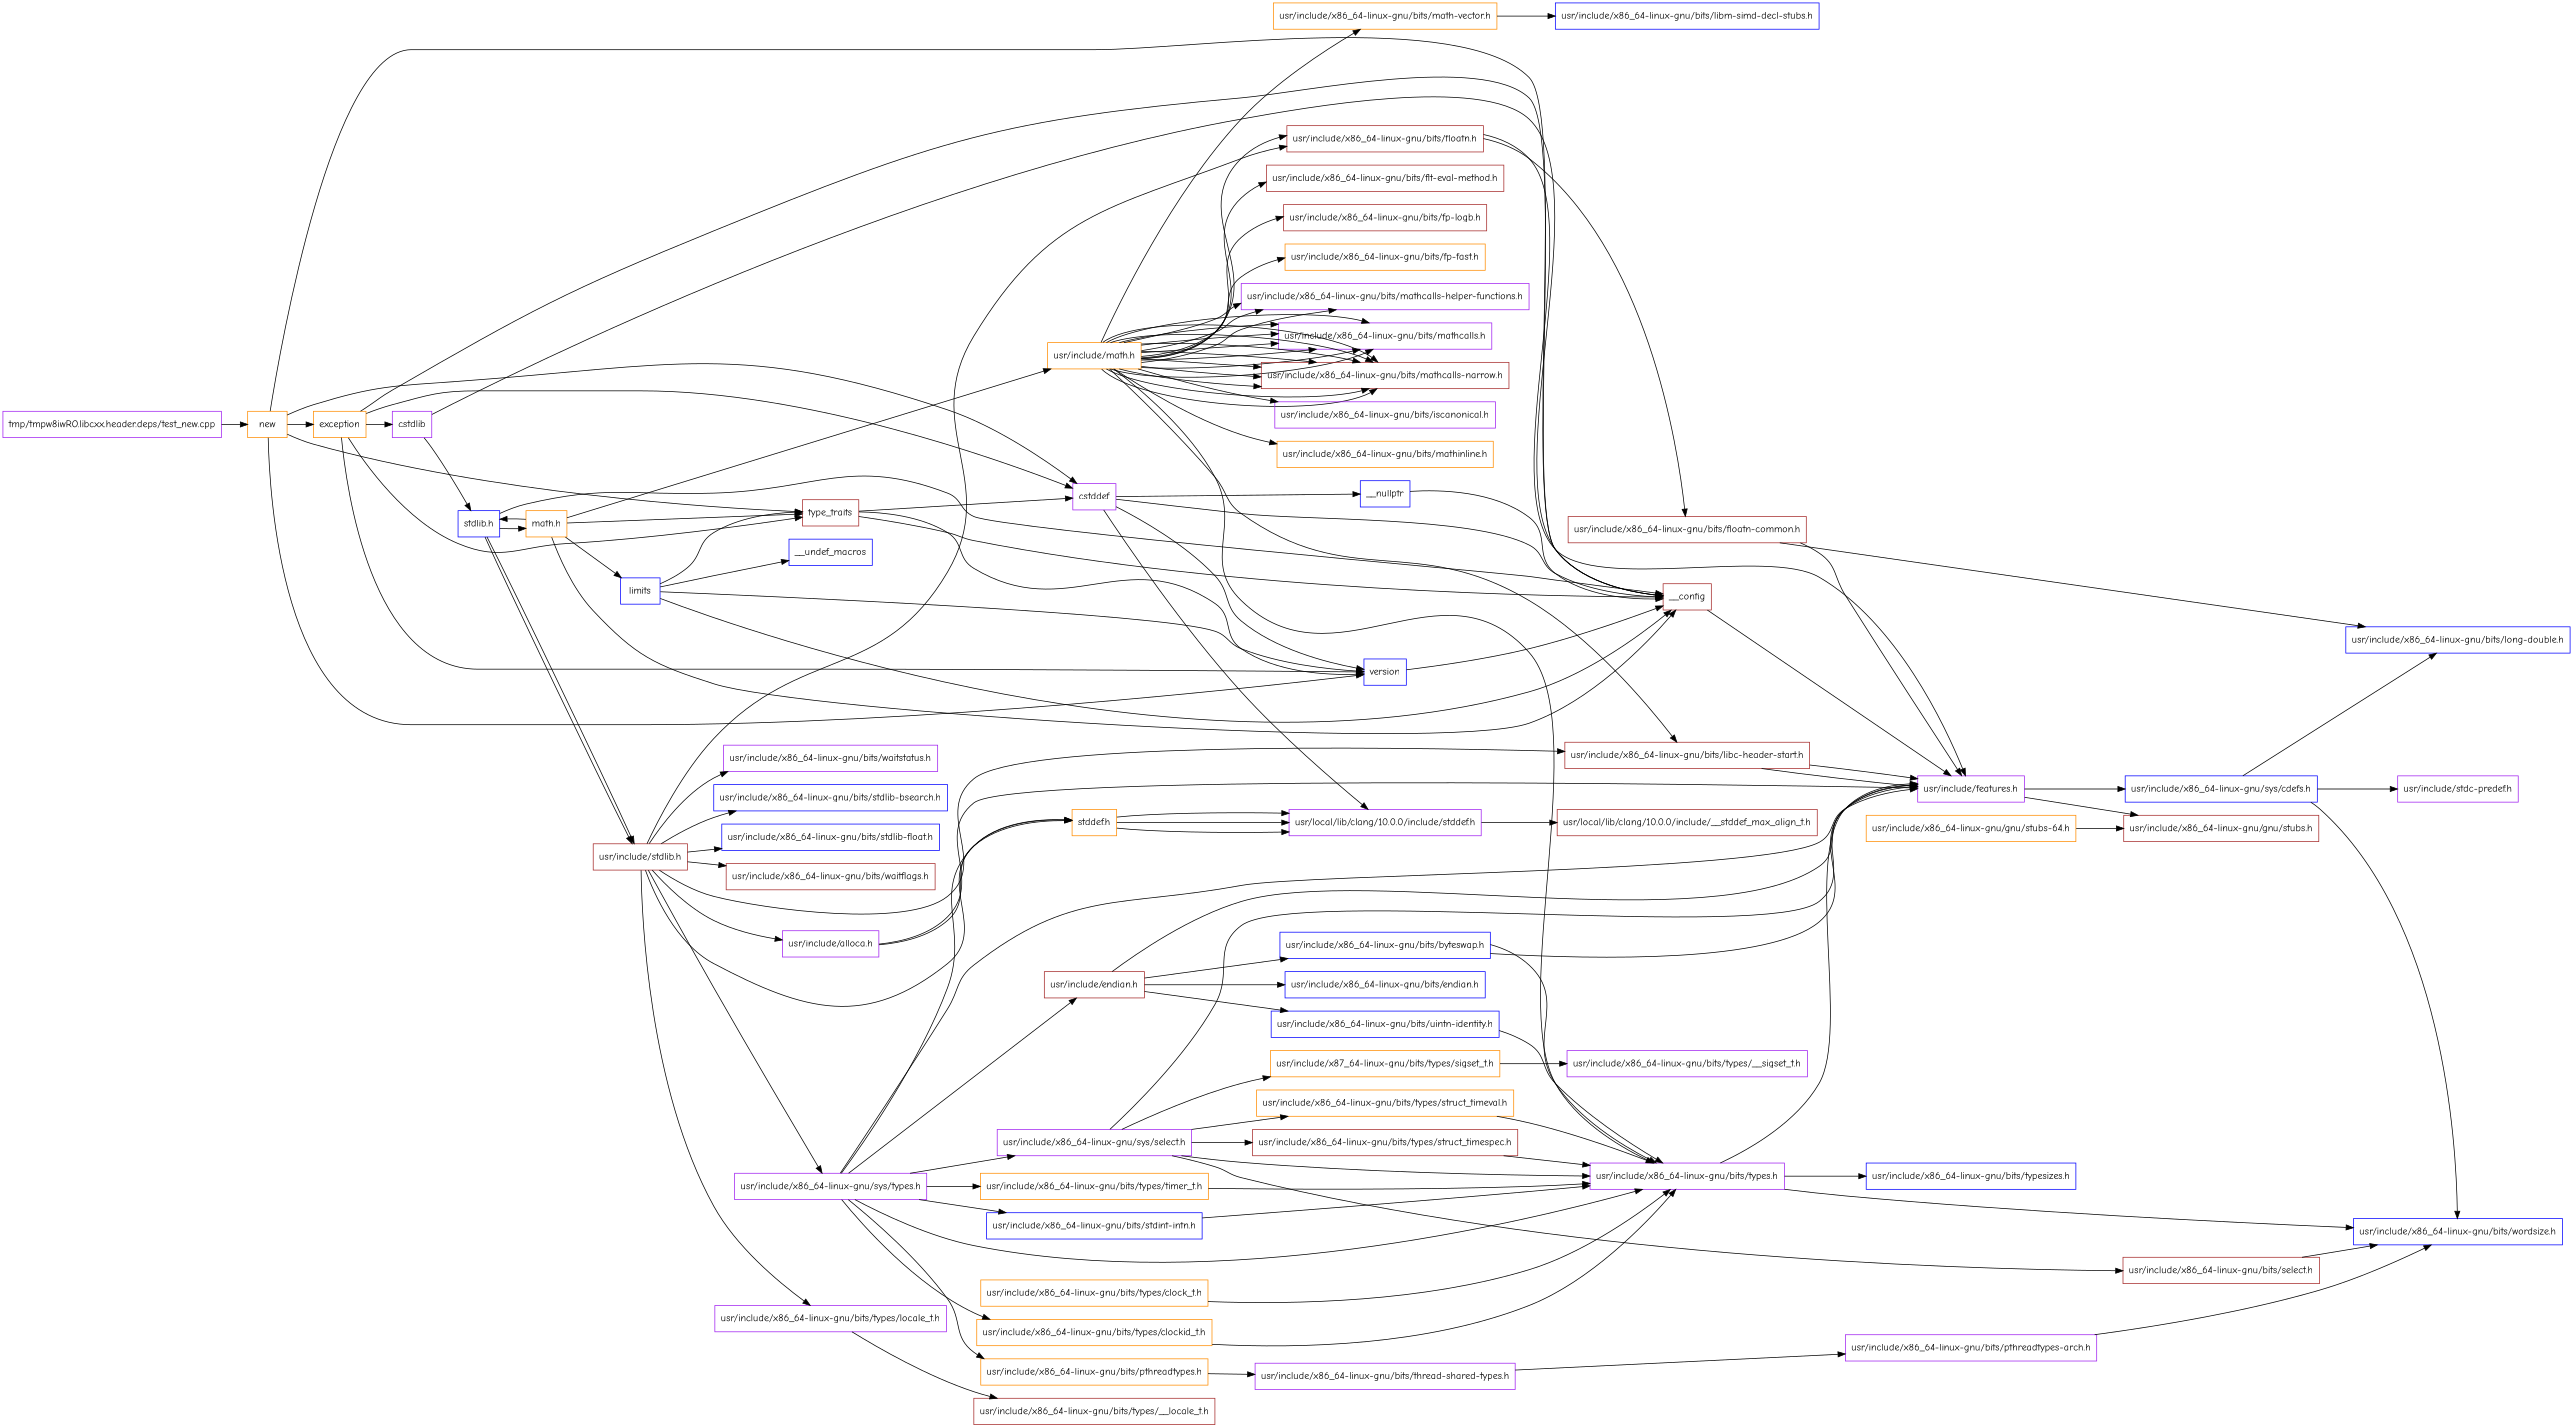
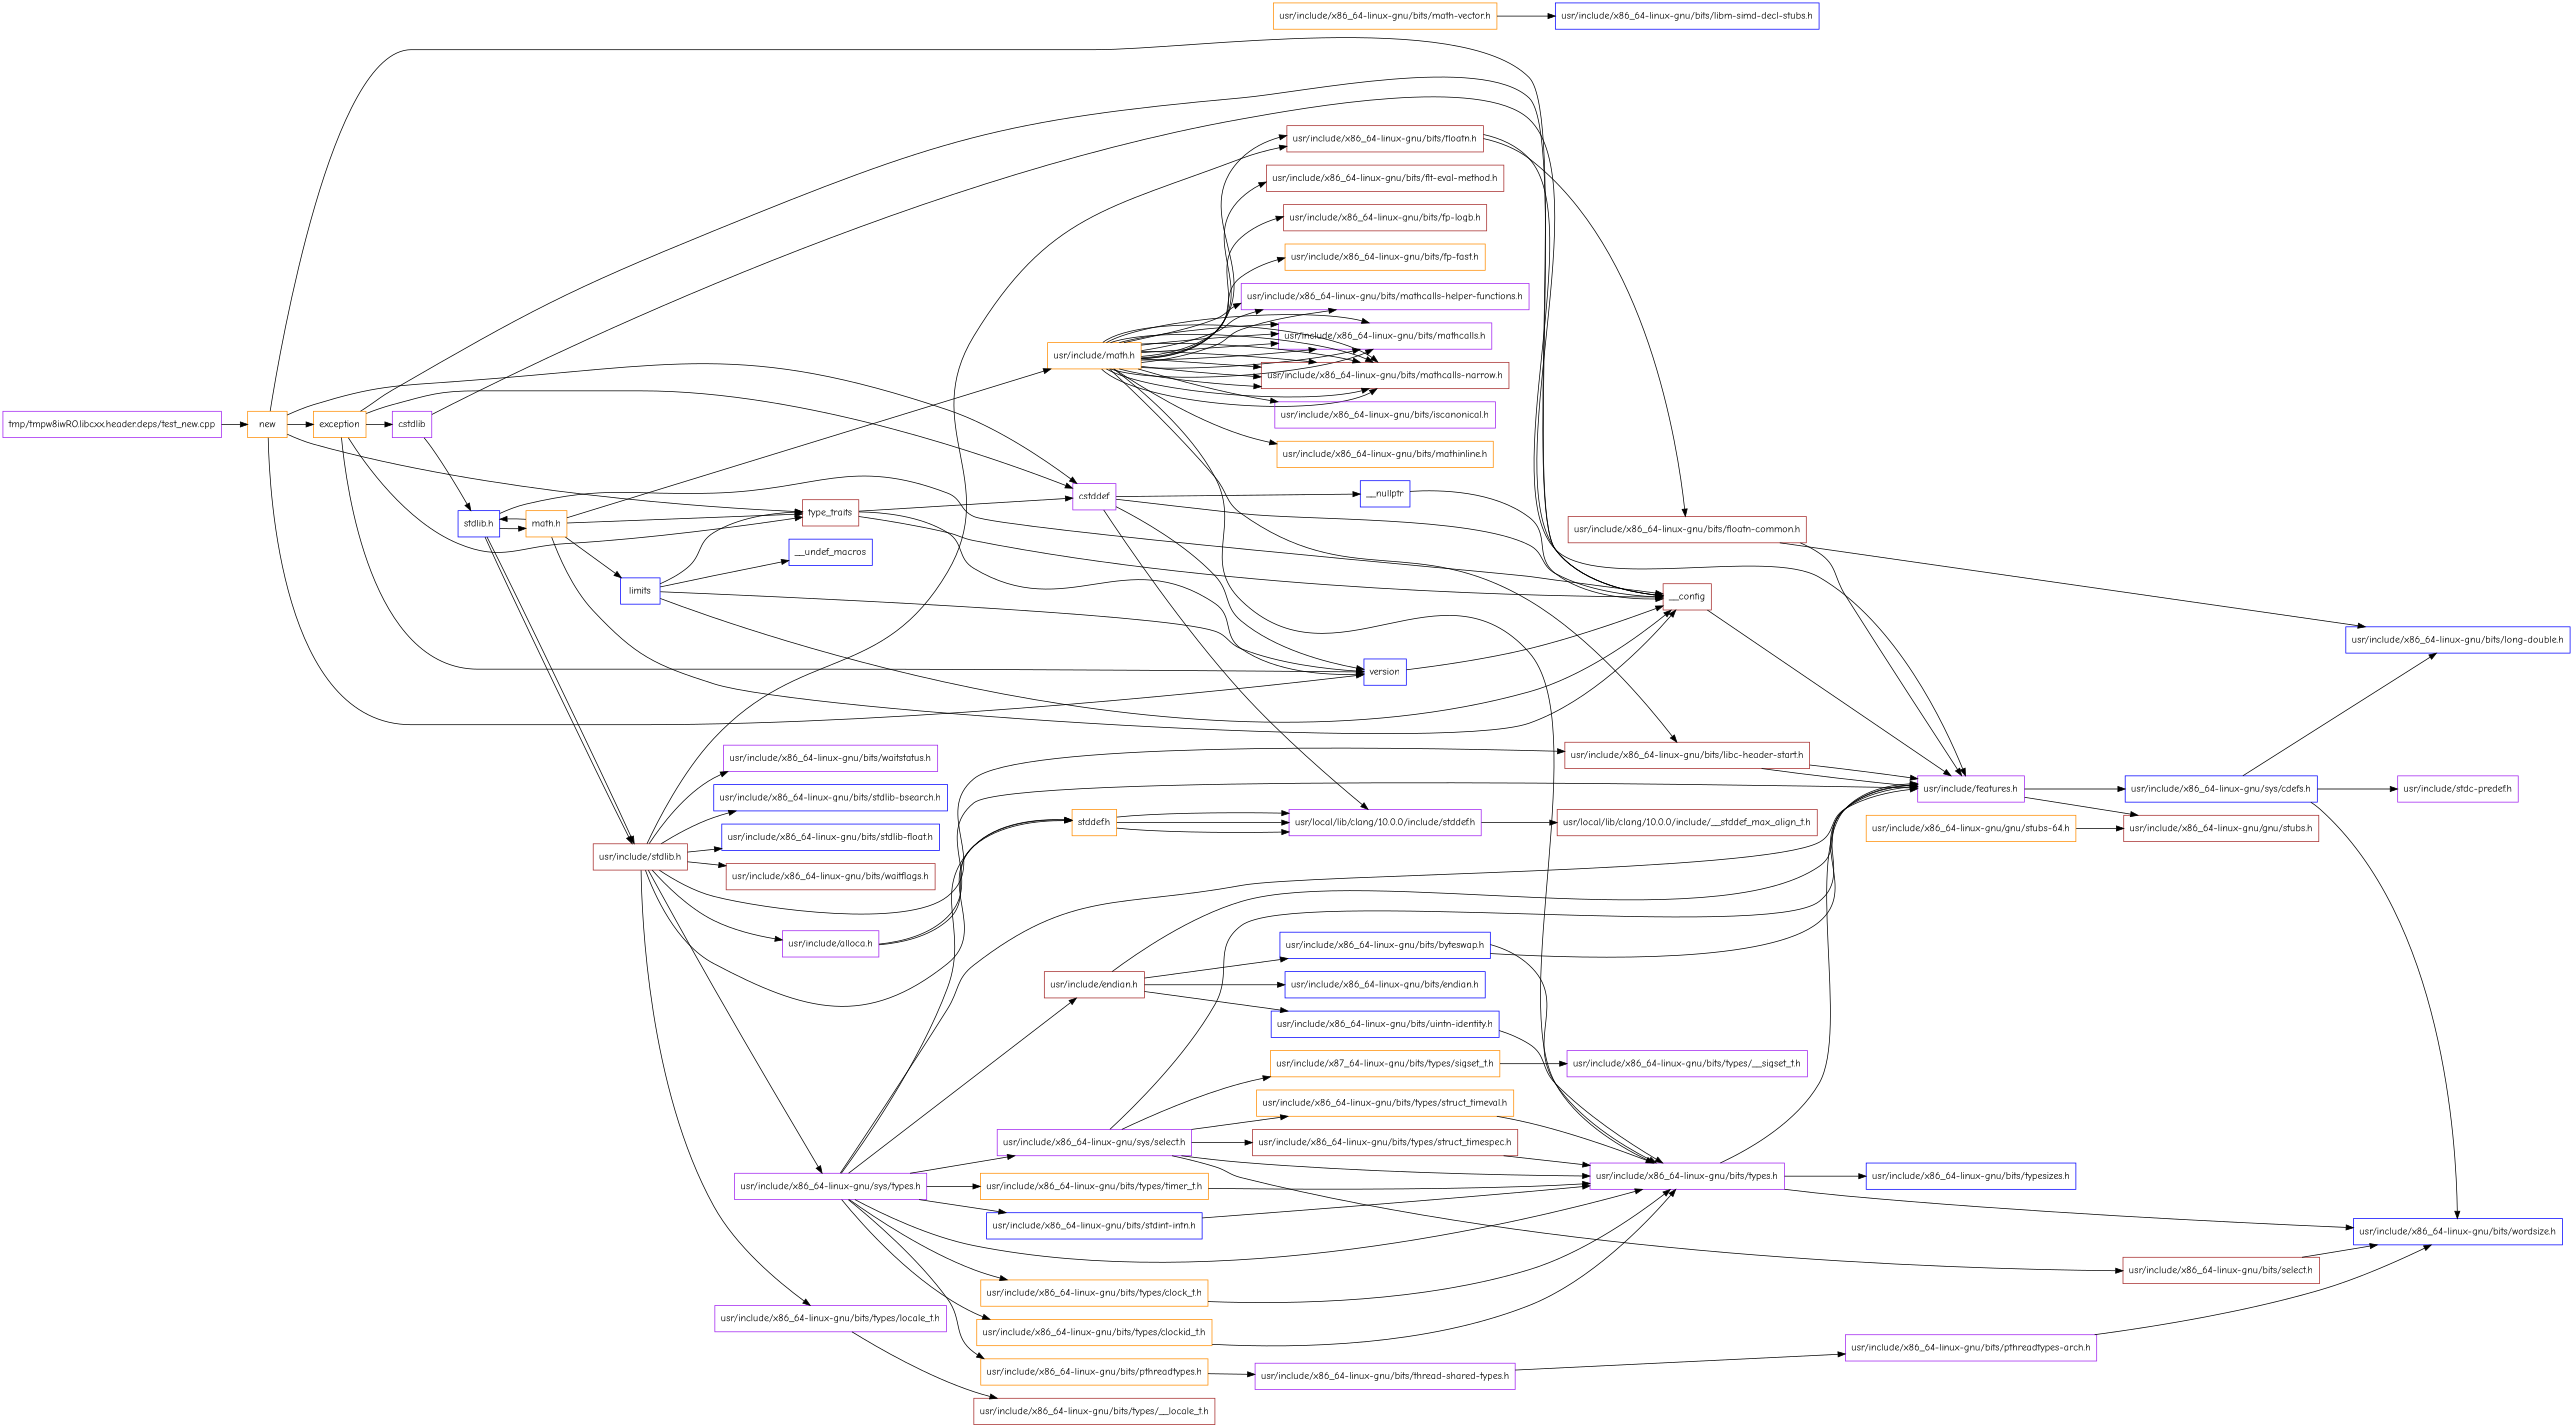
(1203, 166) -> none
none -> (921, 1245)
